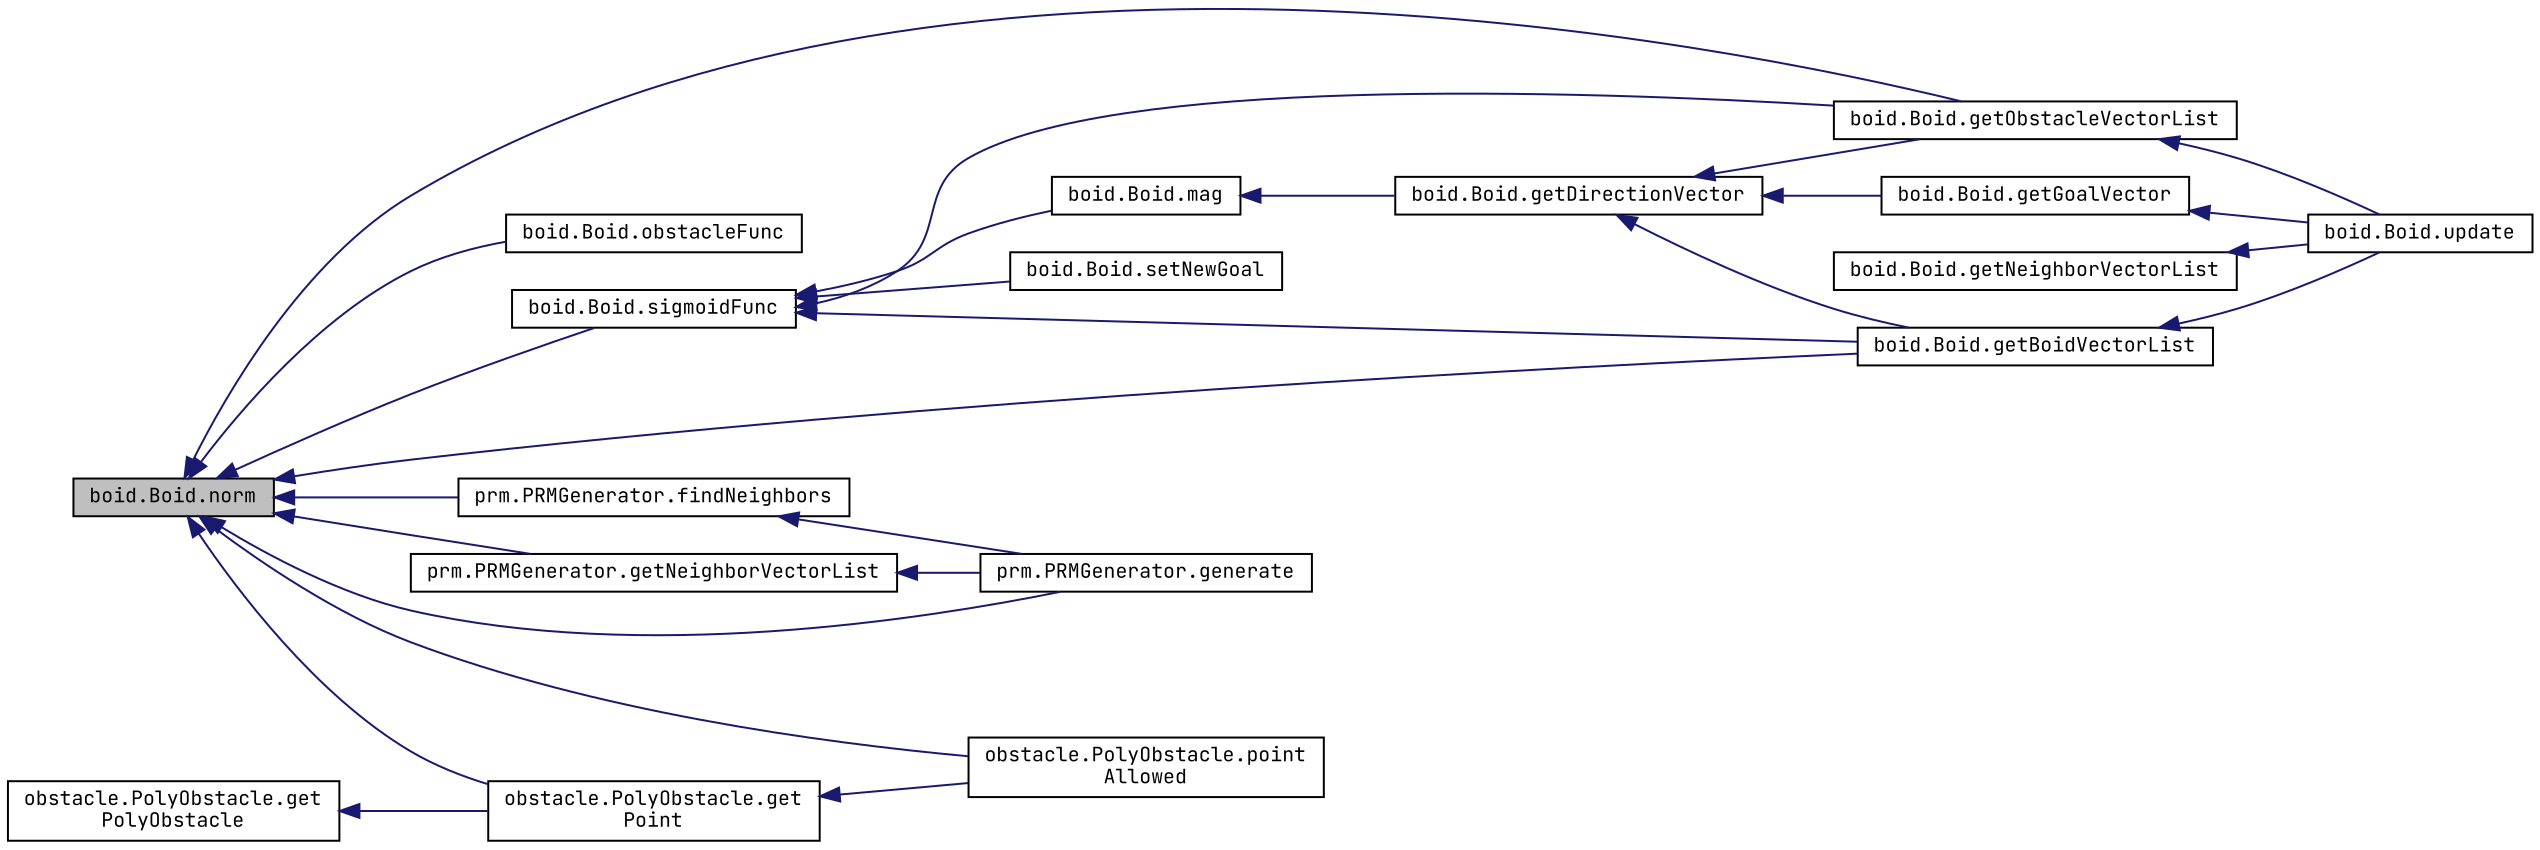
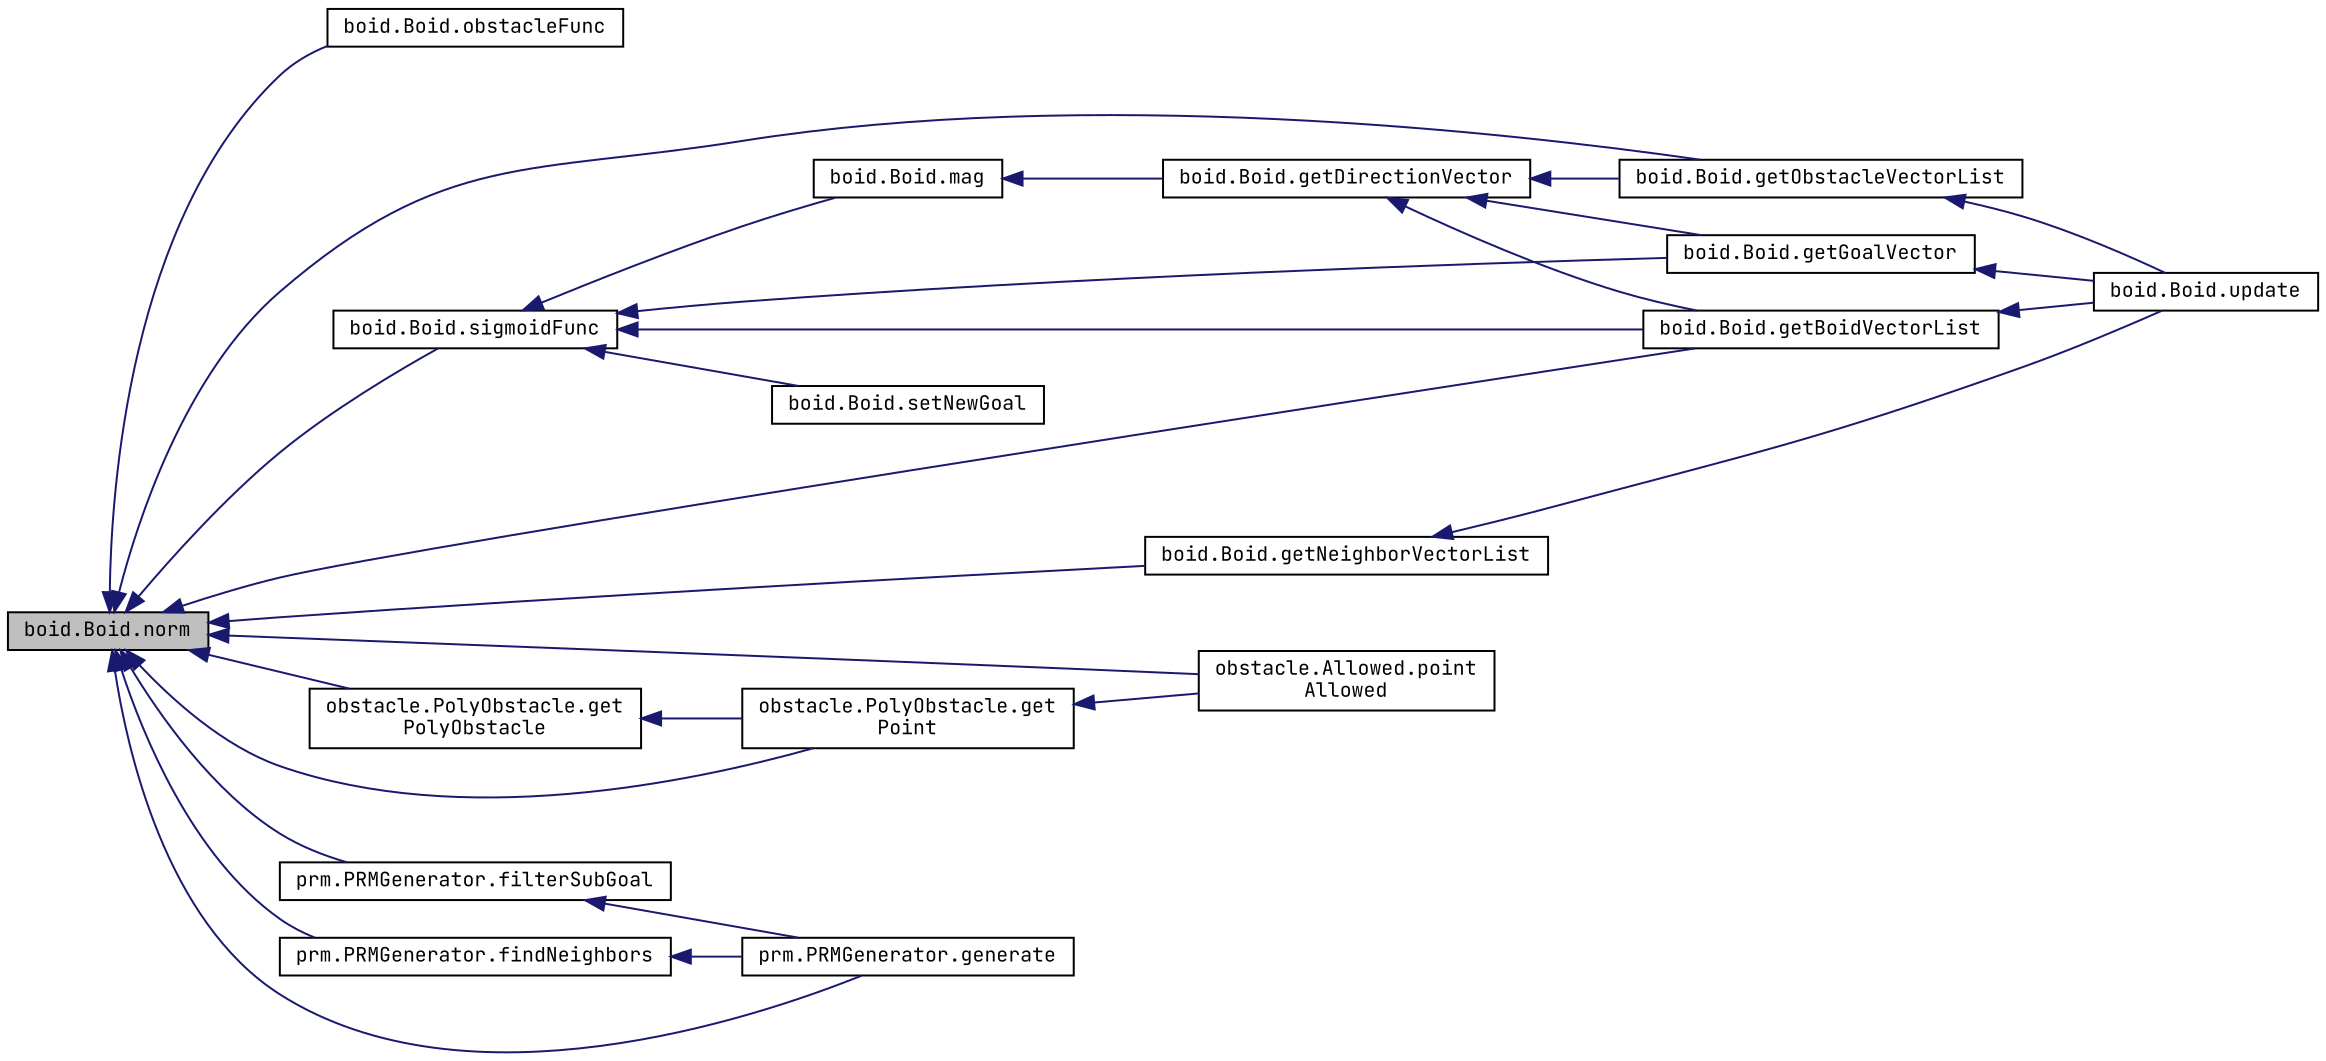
(1284, 99) -> (1152, 277)
(654, 573) -> (475, 881)
none -> (686, 591)
none -> (279, 672)
(1146, 767) -> (1347, 681)
